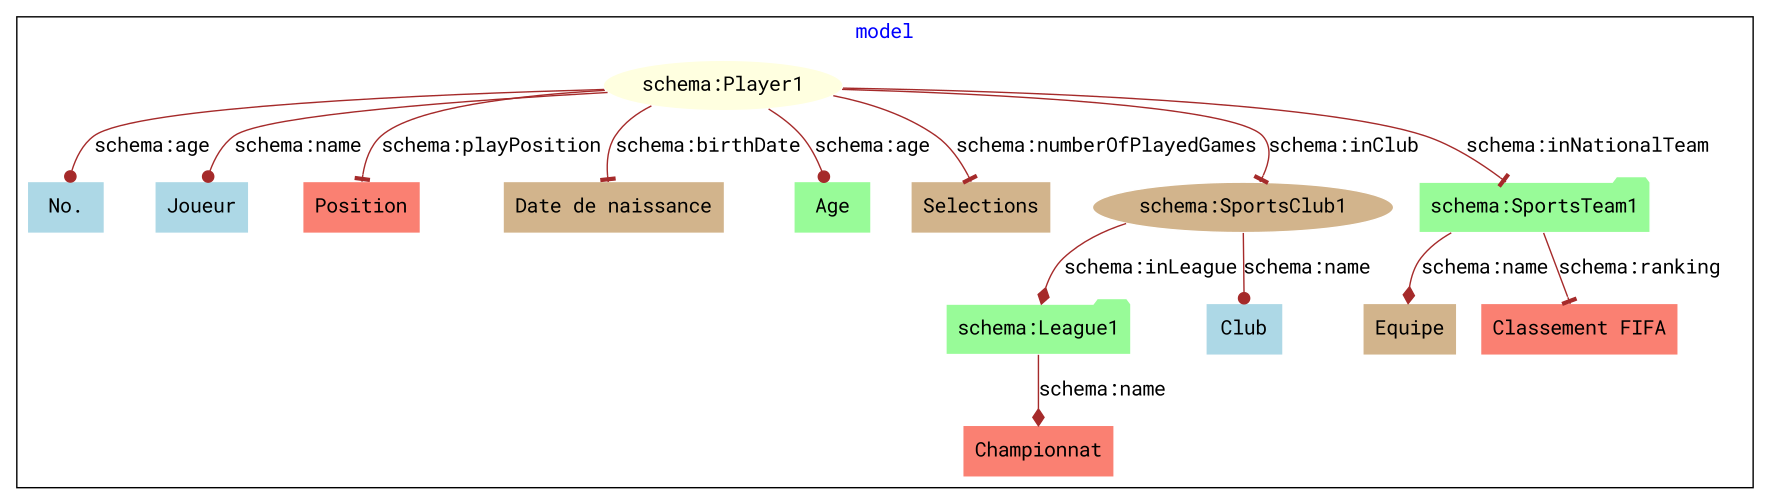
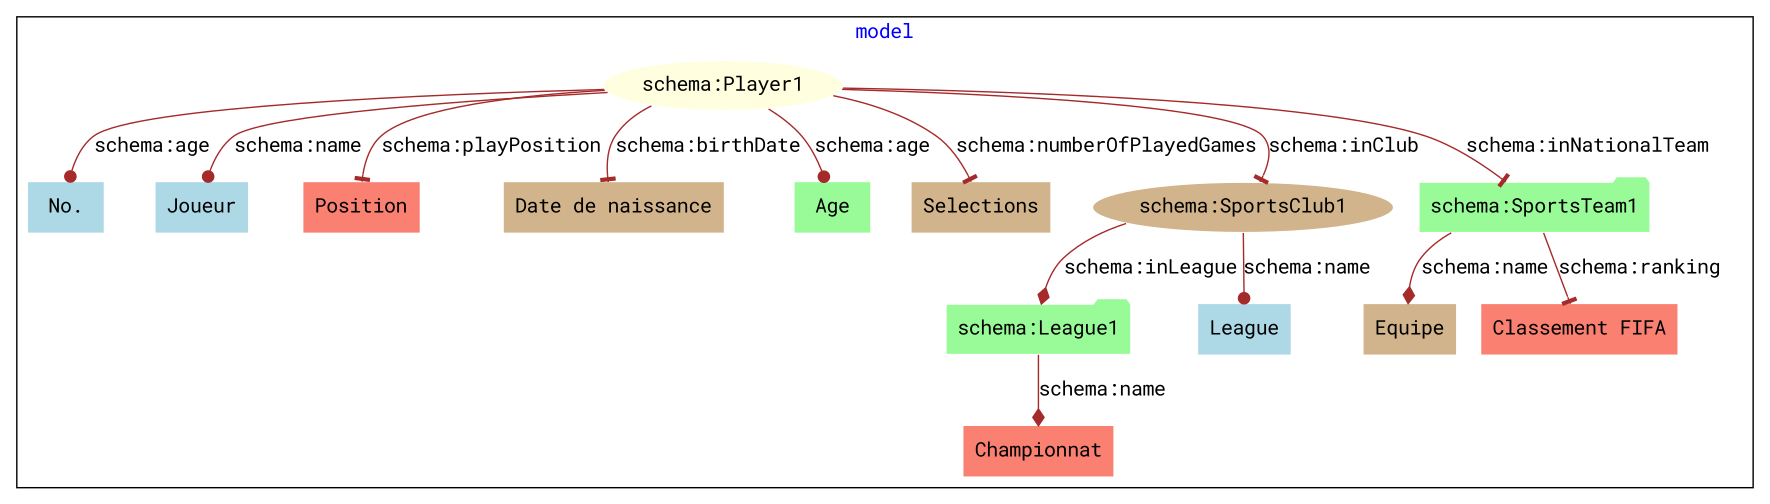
(1244, 329) -> (1244, 329)
